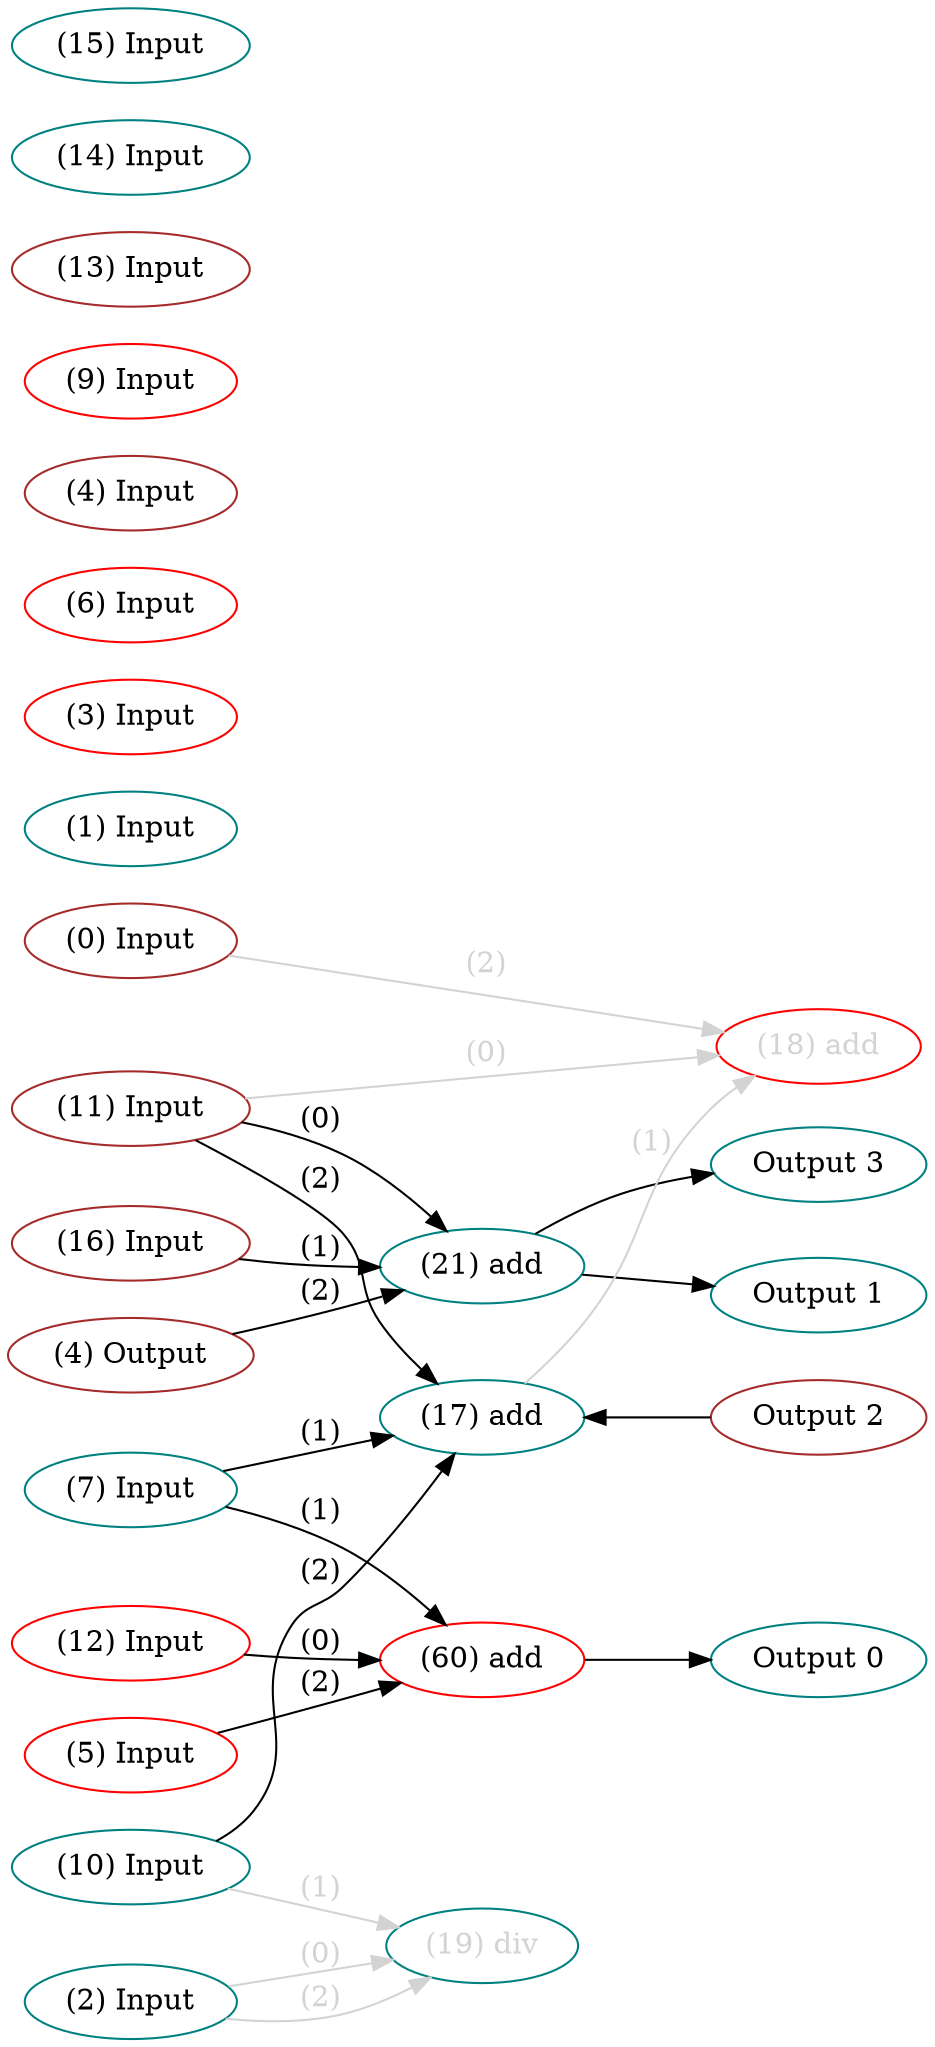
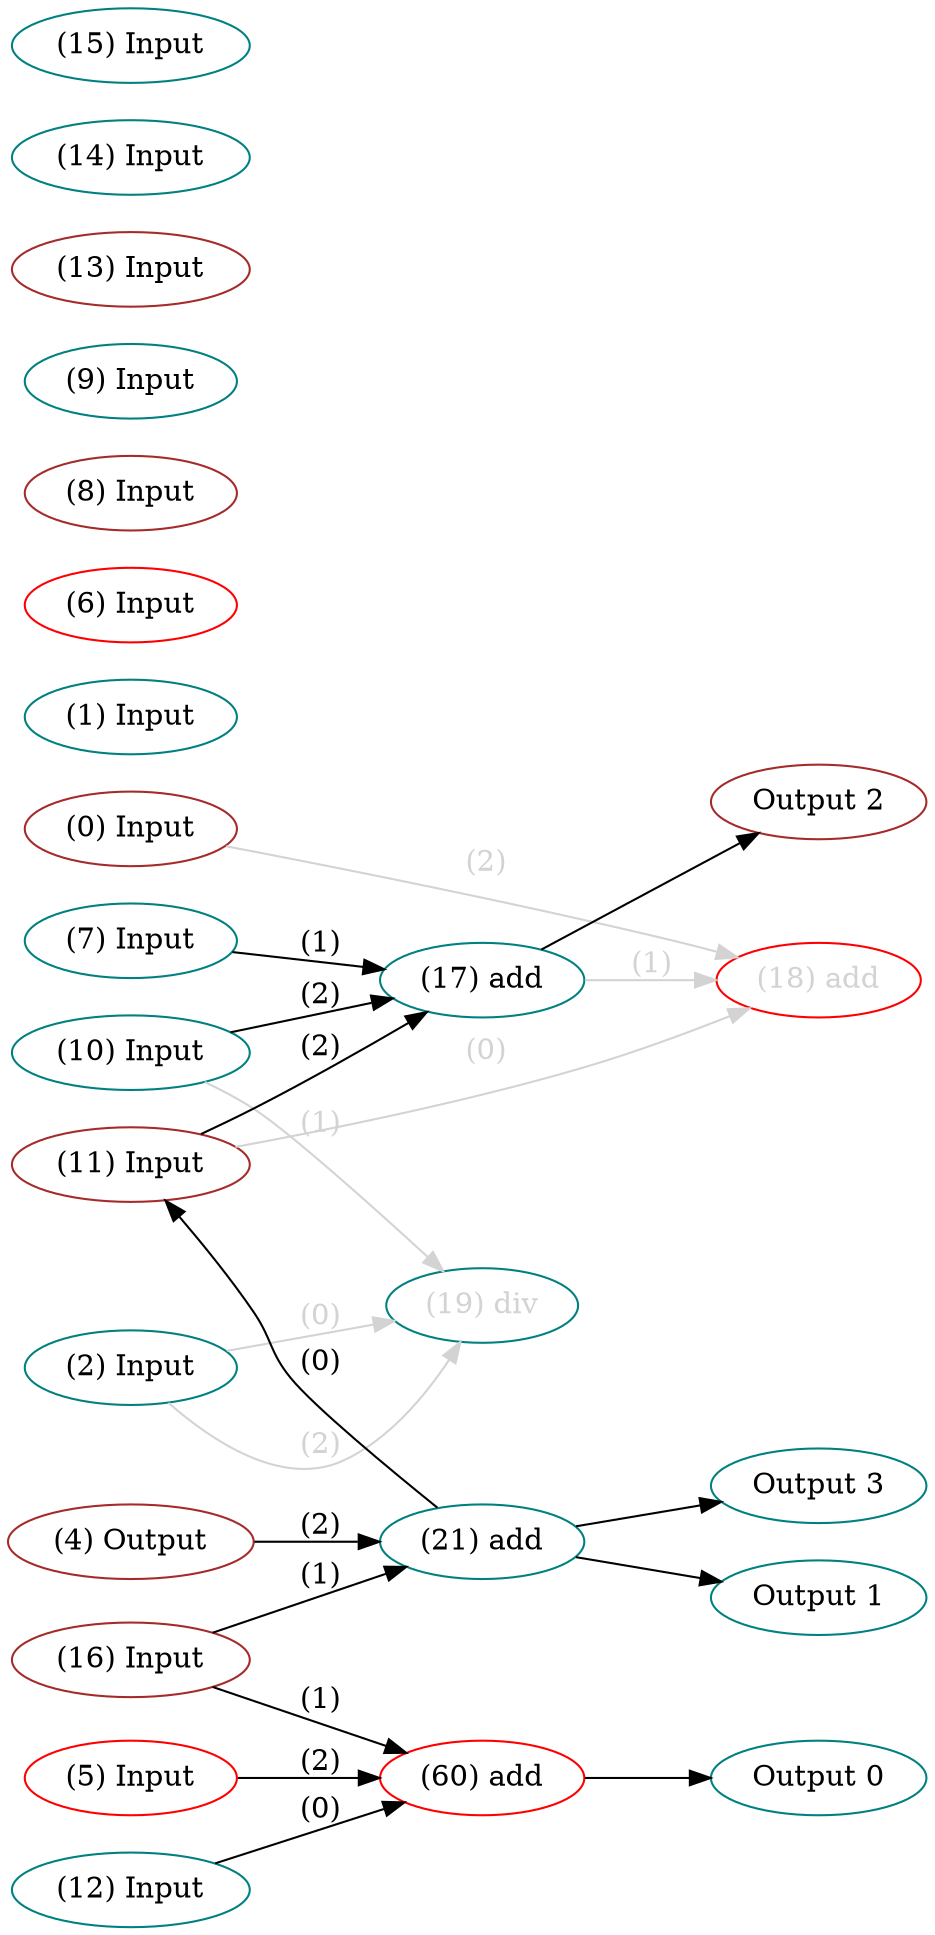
(131, 381) -> (131, 381)
(131, 493) -> (131, 493)
(131, 717) -> none
(344, 1155) -> (290, 1378)
(658, 1417) -> (641, 896)
(335, 1544) -> (299, 1716)
(131, 1643) -> (131, 1890)
